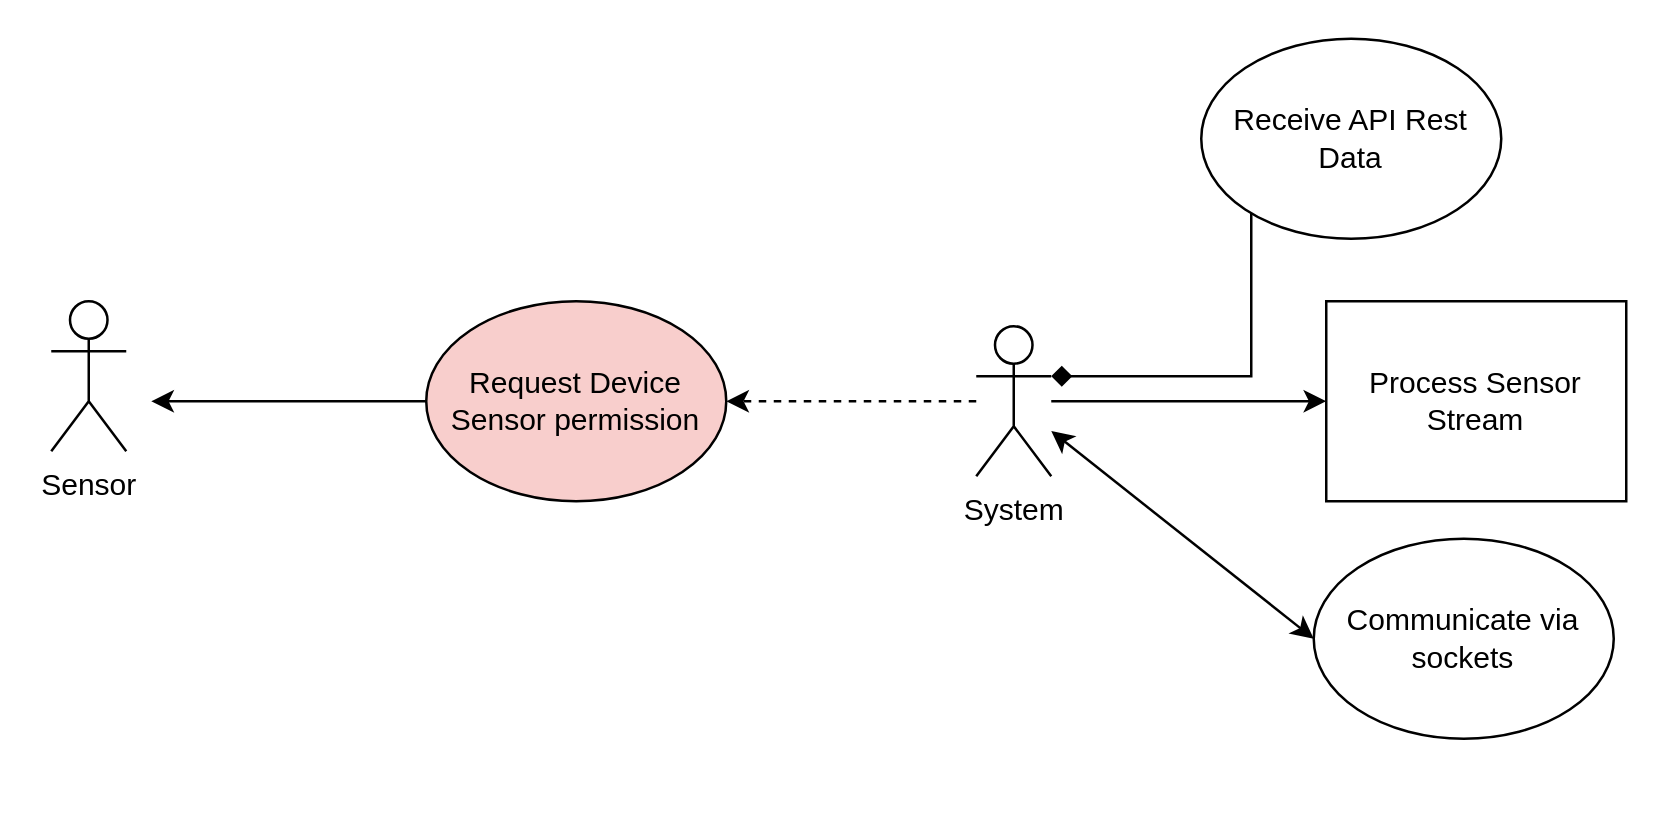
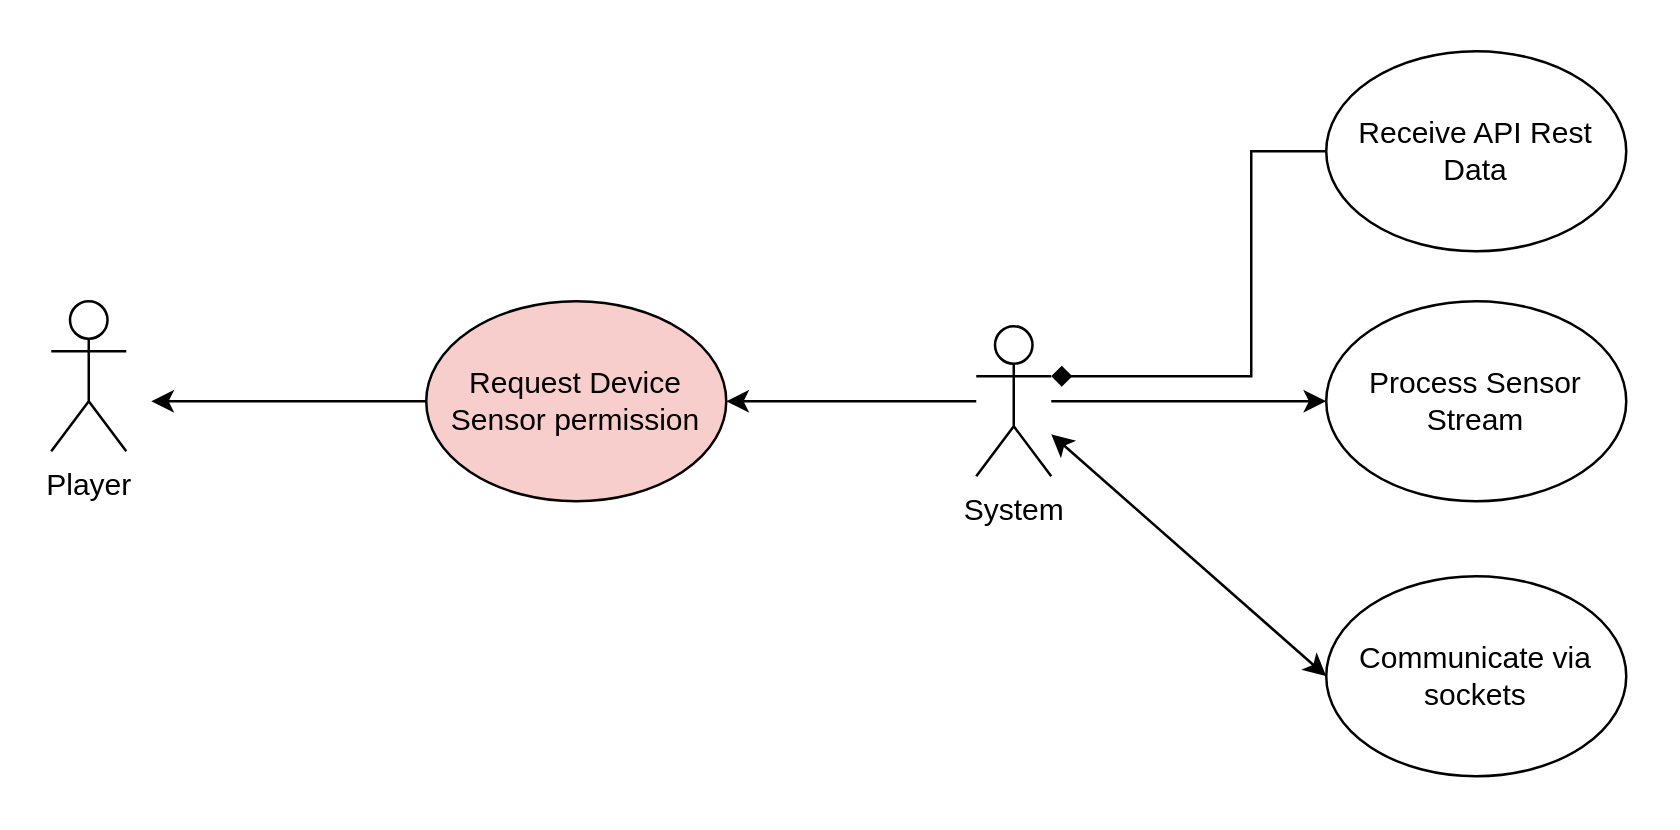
(1351, 139) -> (1476, 151)
(860, 401) -> (860, 401)
(1476, 401) -> (1476, 401)
(90, 487) -> (90, 487)
(1464, 639) -> (1476, 676)
